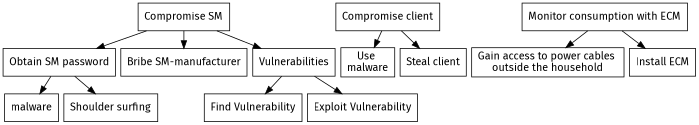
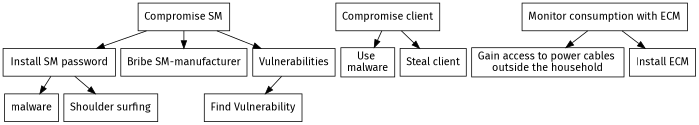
(59, 62) -> (59, 62)
(362, 108) -> none
